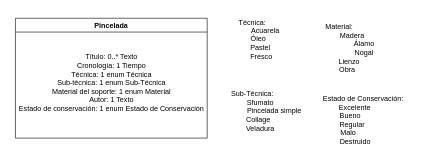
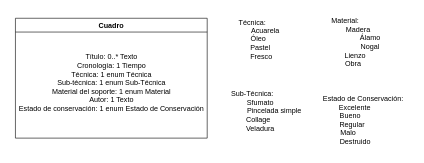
(111, 26) -> (111, 26)
(339, 48) -> (345, 42)
